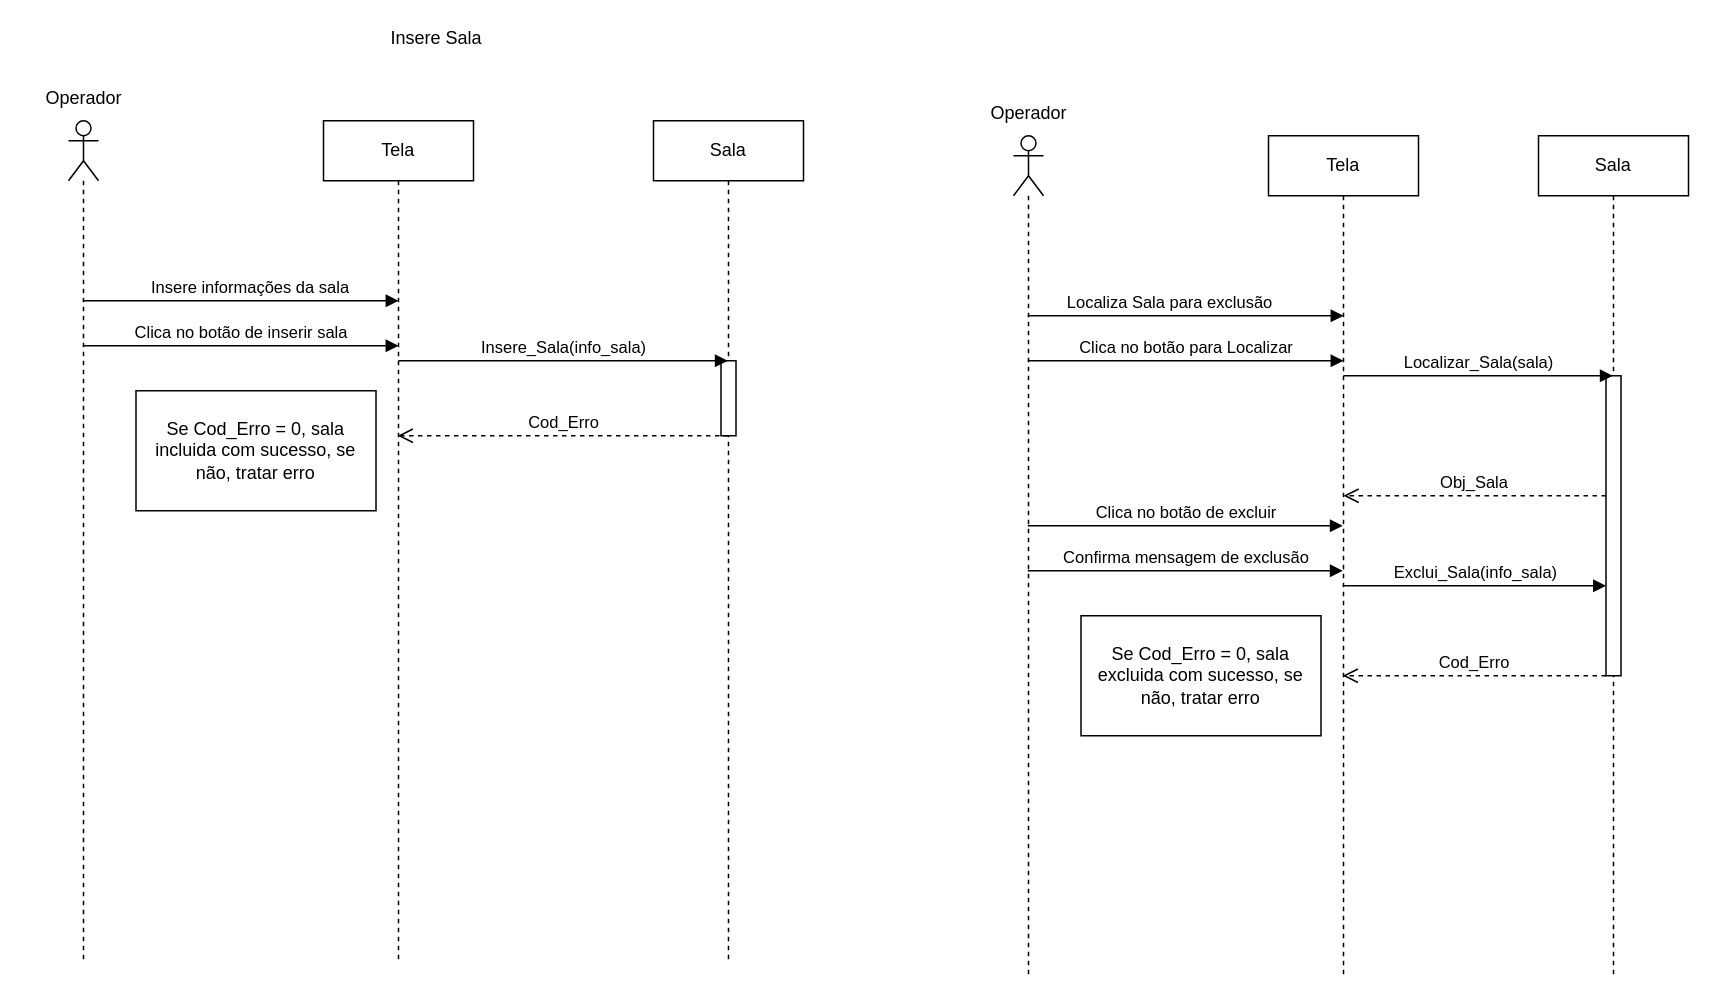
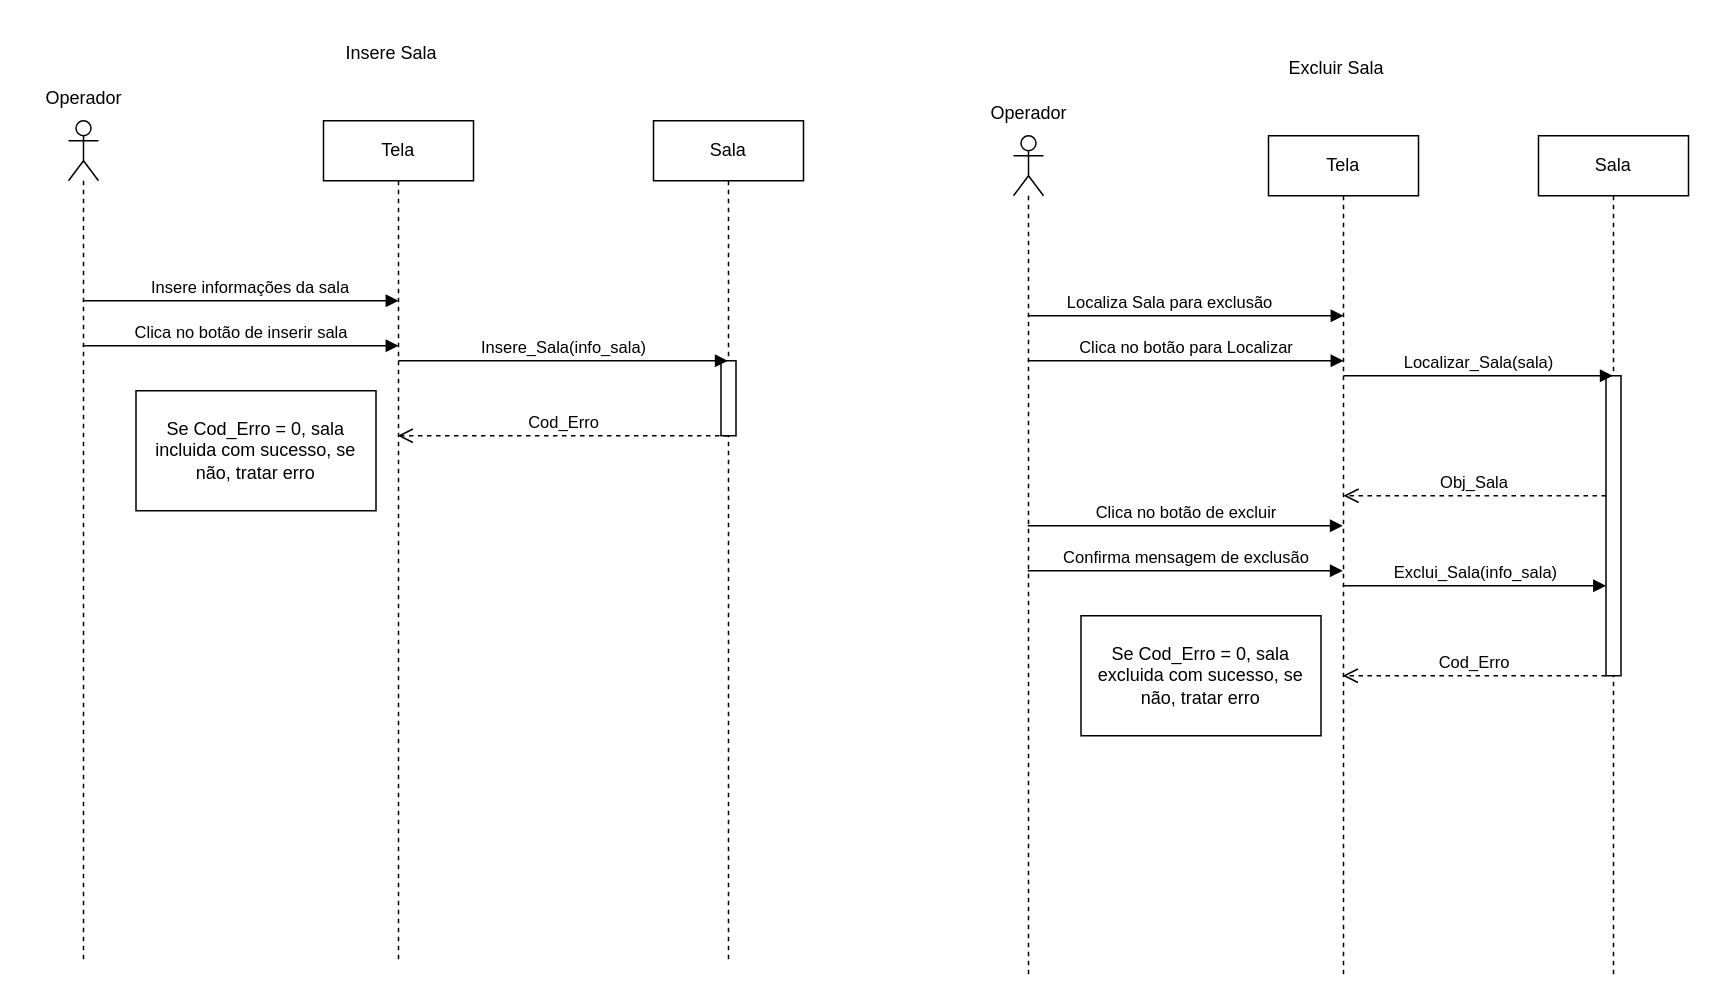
(436, 38) -> (391, 53)
none -> (1336, 68)
